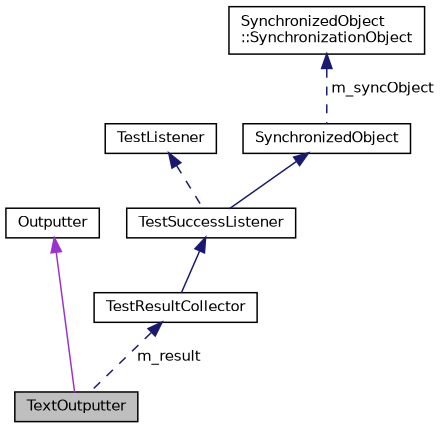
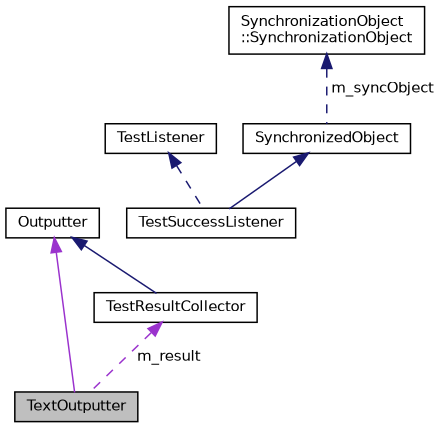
(327, 30) -> (327, 30)
(190, 272) -> (120, 269)
(120, 363) -> (120, 363)
